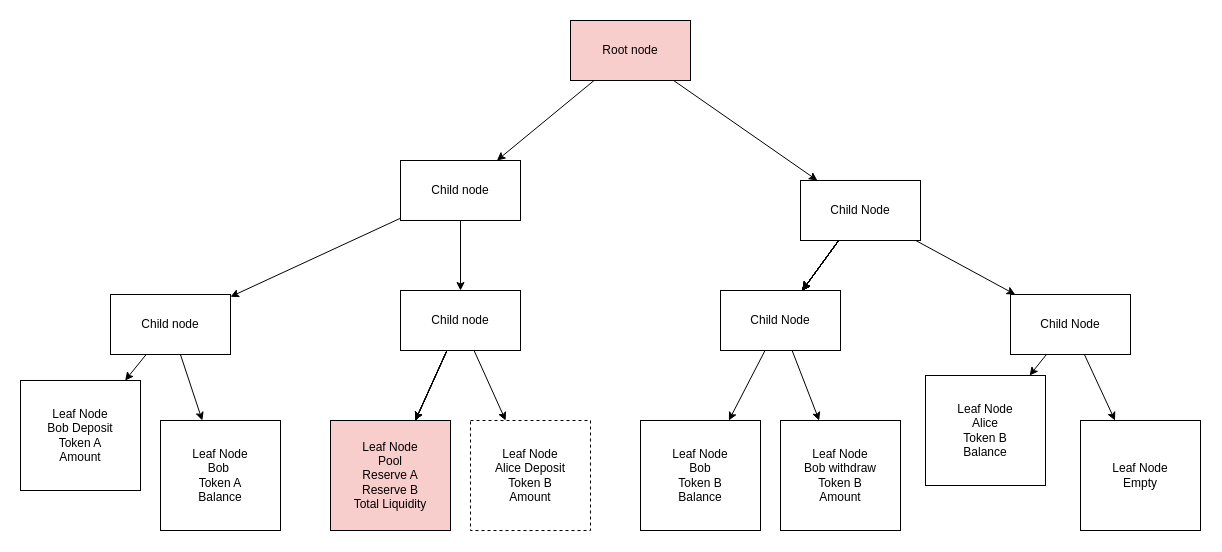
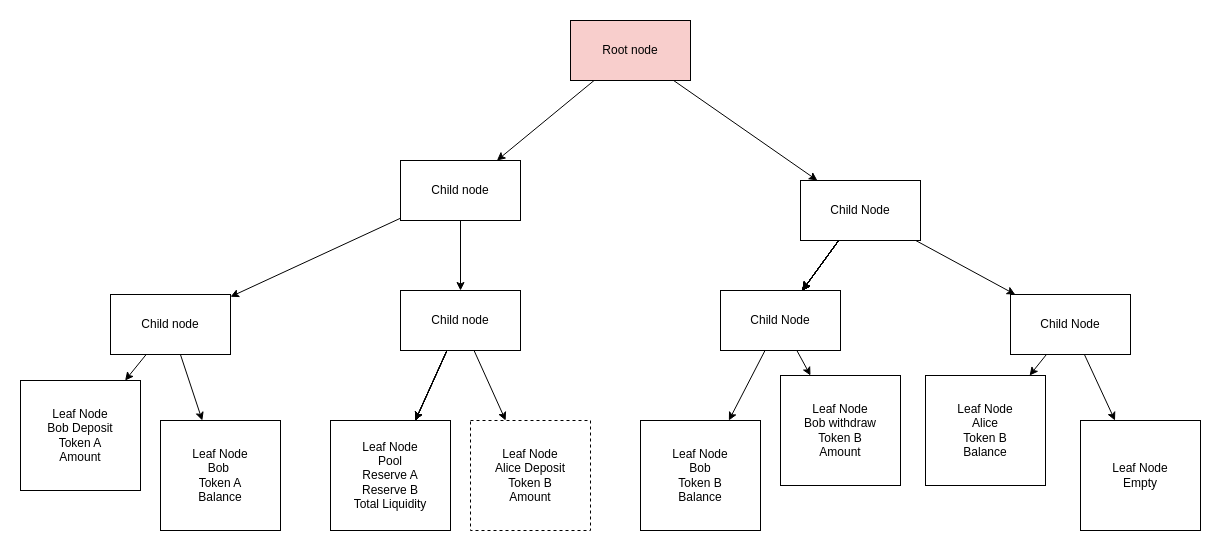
(391, 476) -> (391, 476)
(841, 476) -> (841, 431)
